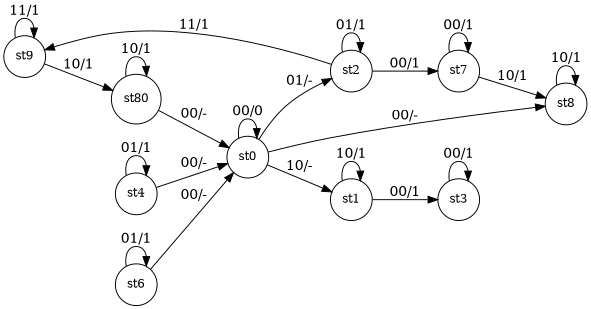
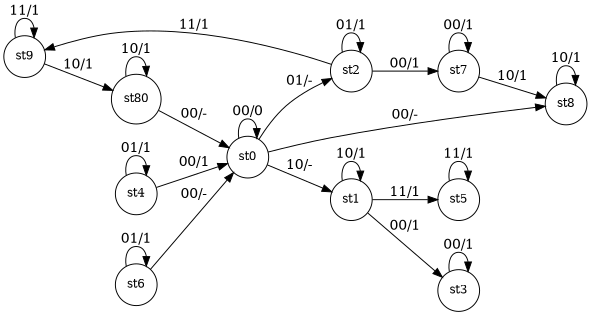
(194, 163) -> (194, 162)
none -> (459, 200)
